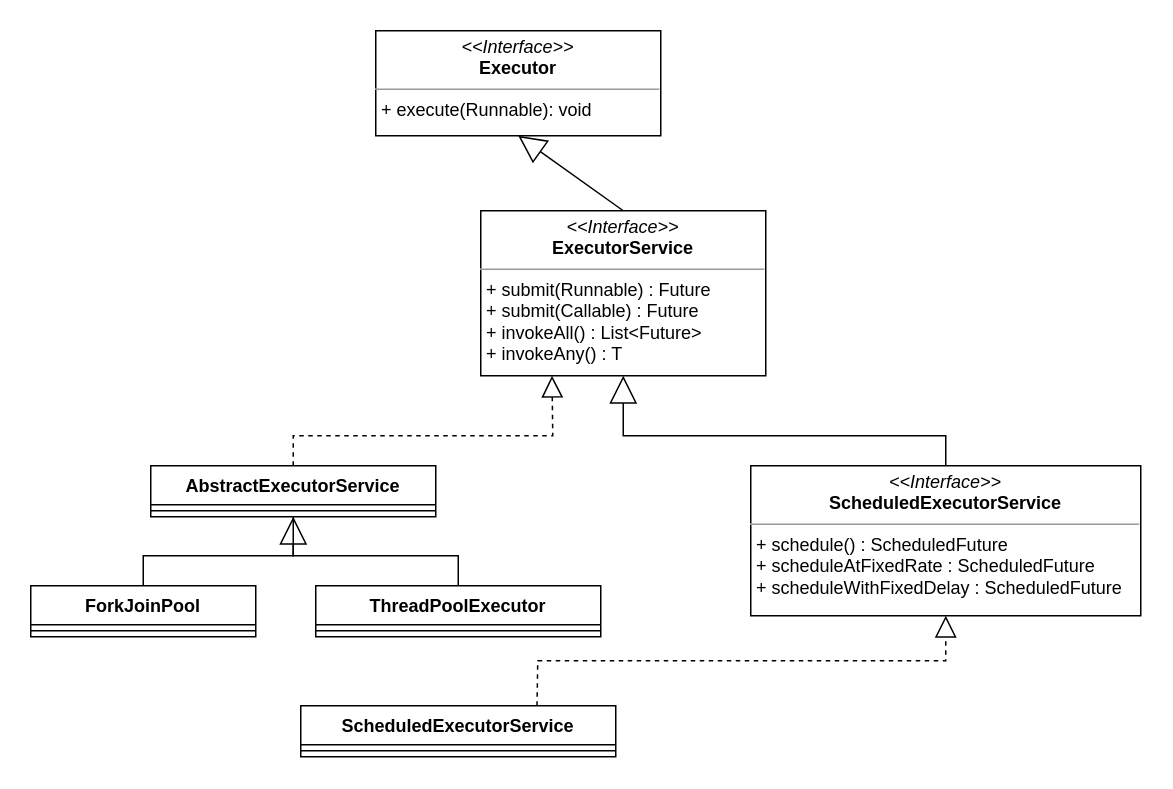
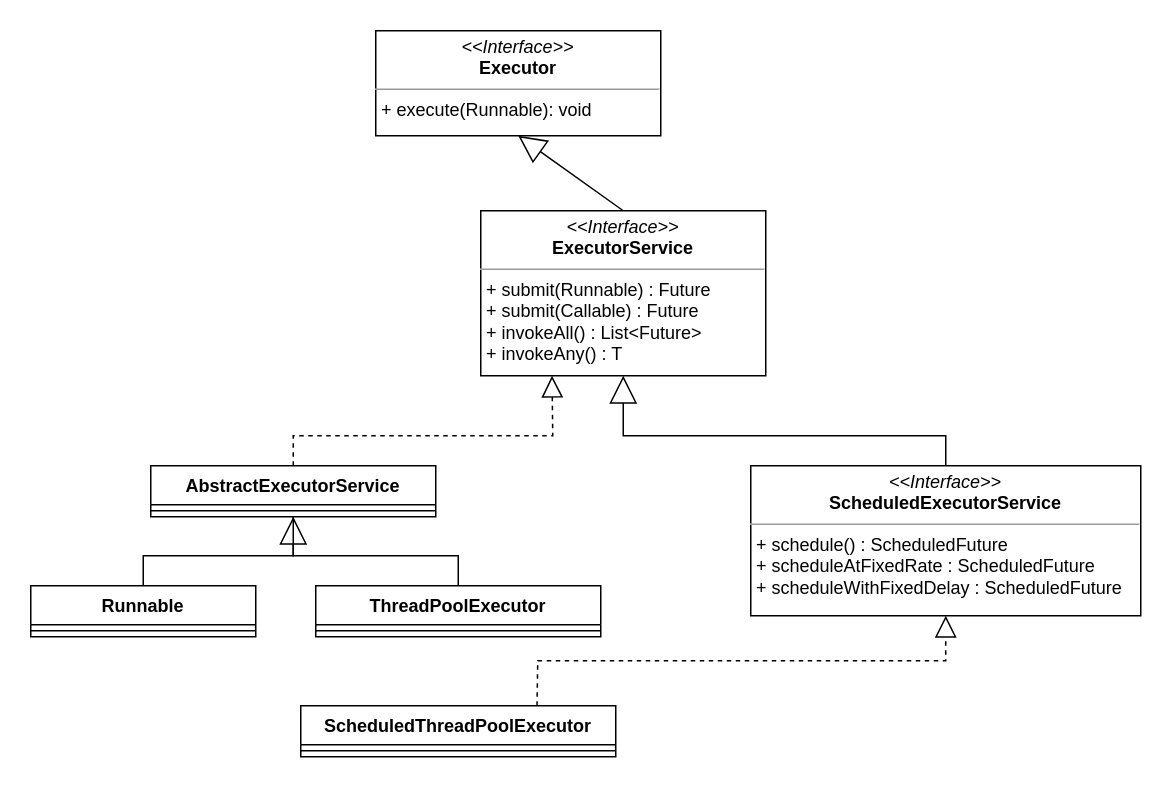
(143, 606) -> (143, 606)
(458, 726) -> (458, 726)
